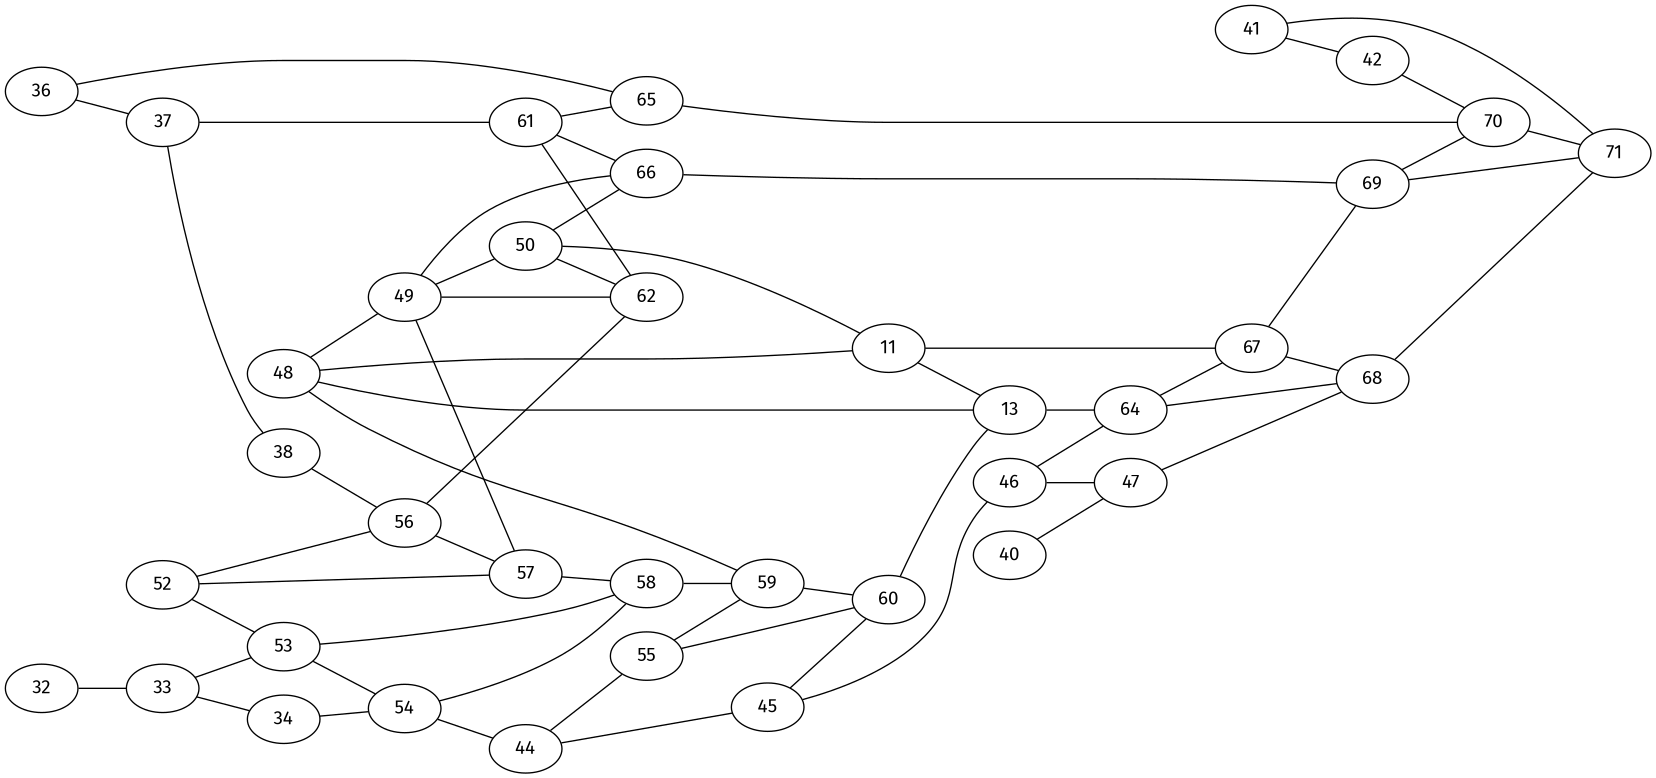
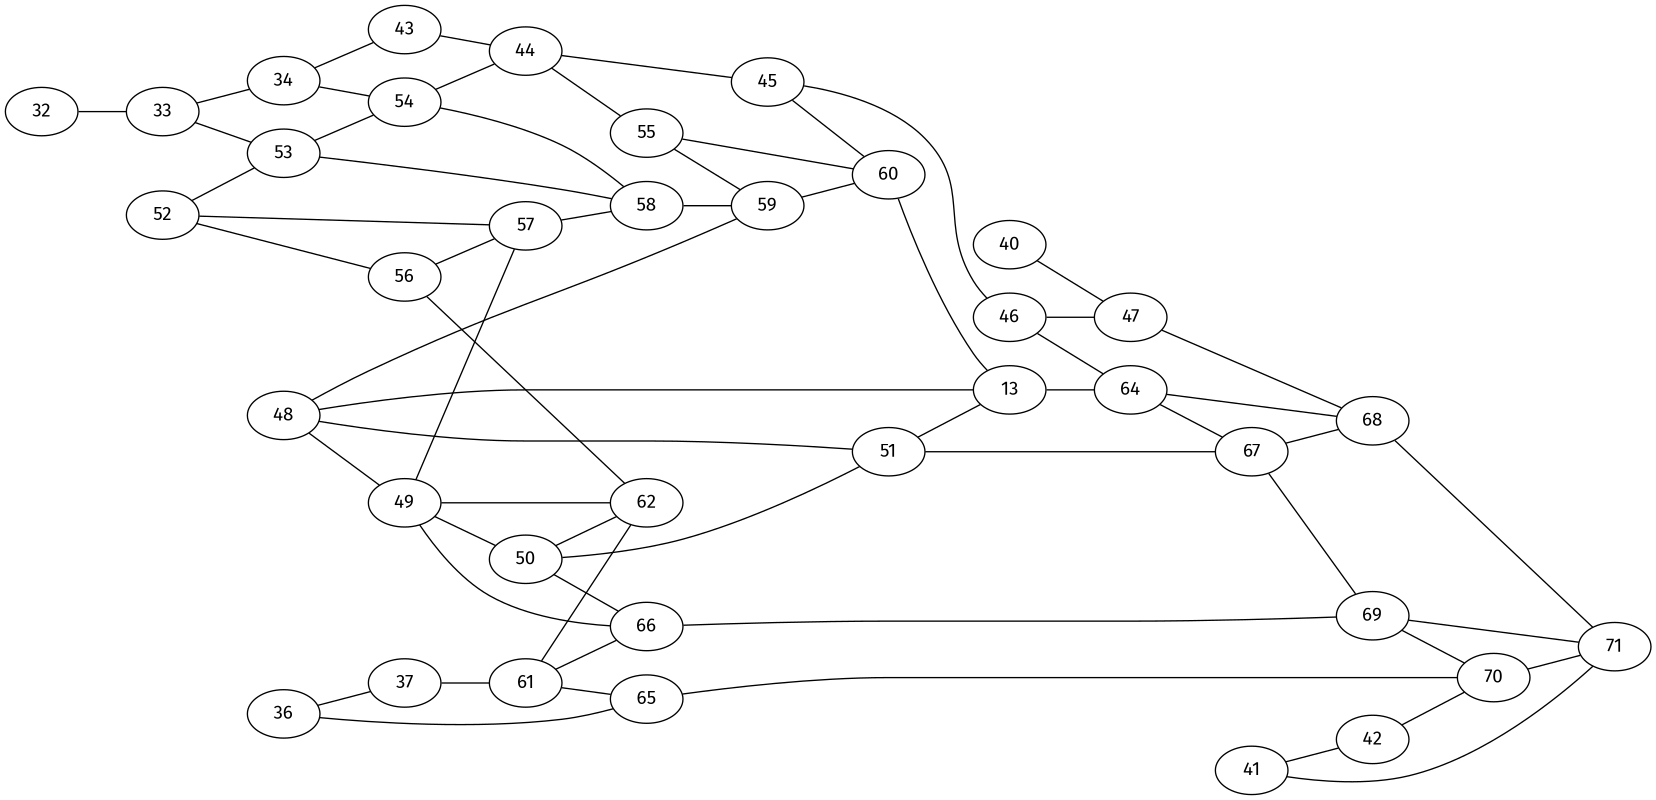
none -> (405, 30)
(889, 348) -> (889, 452)
(284, 453) -> none
